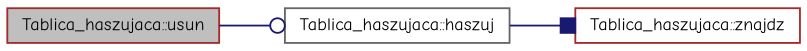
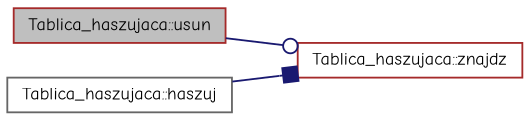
(245, 26) -> (254, 42)
